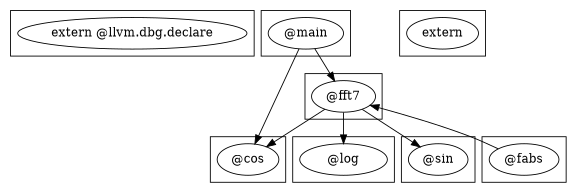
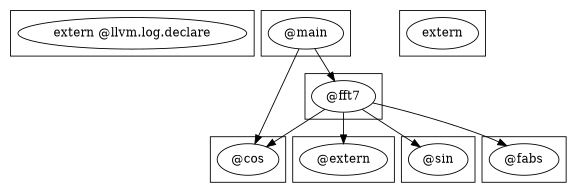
(132, 33) -> (132, 33)
(439, 126) -> (436, 120)
(344, 160) -> (344, 160)
